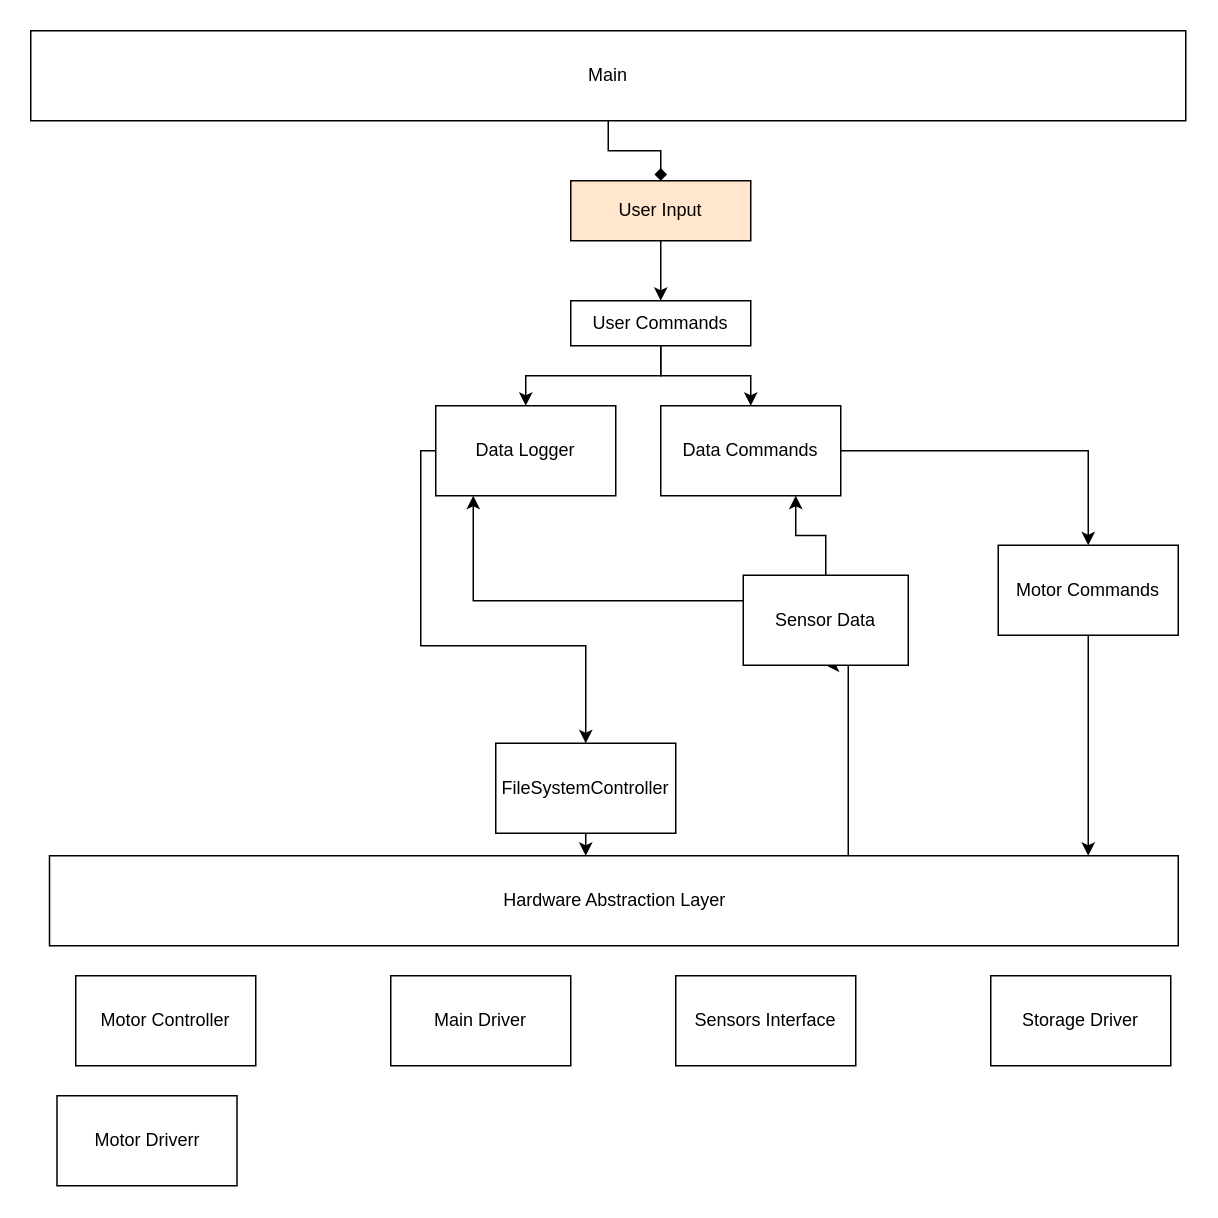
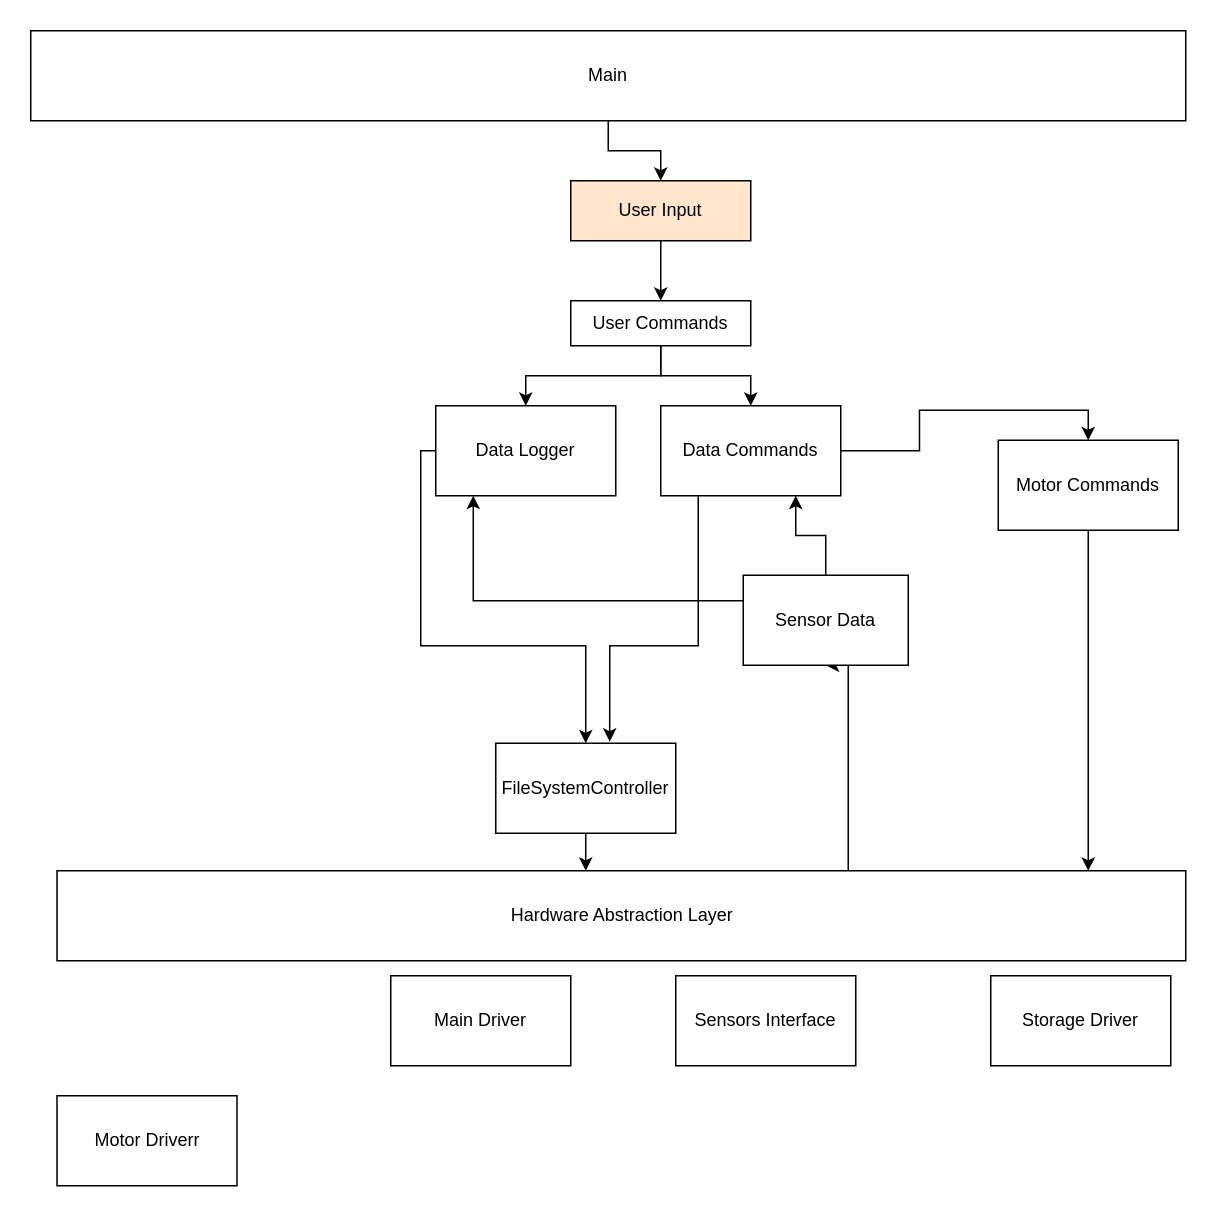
(661, 168) -> (661, 169)
(1088, 590) -> (1088, 485)
none -> (686, 646)
(614, 901) -> (621, 916)
(166, 1021) -> none
